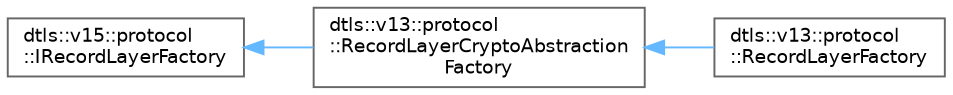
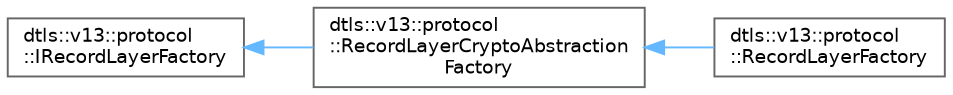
(126, 47) -> (126, 47)
